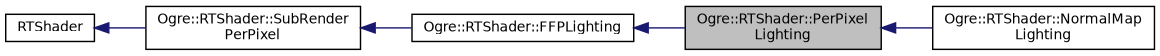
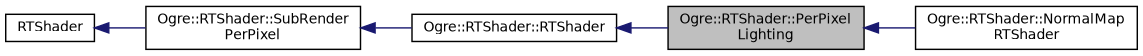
(523, 28) -> (514, 28)
(1044, 28) -> (1026, 28)
